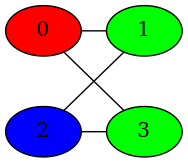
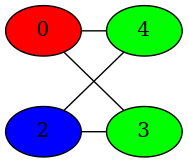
(144, 31) -> (144, 31)
